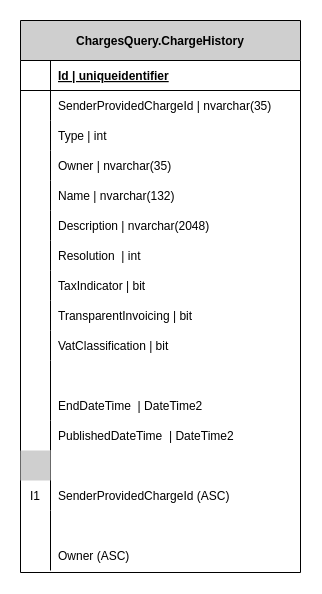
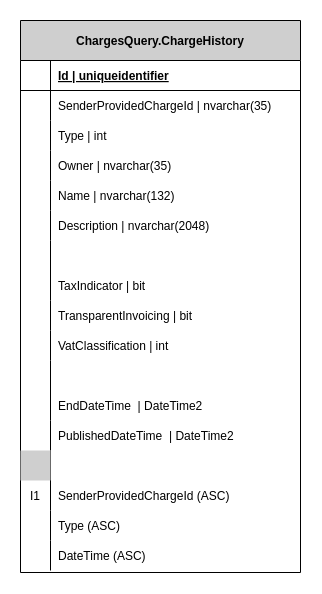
(176, 256) -> none
(123, 346) -> (123, 346)
none -> (176, 526)
(93, 556) -> (102, 556)
